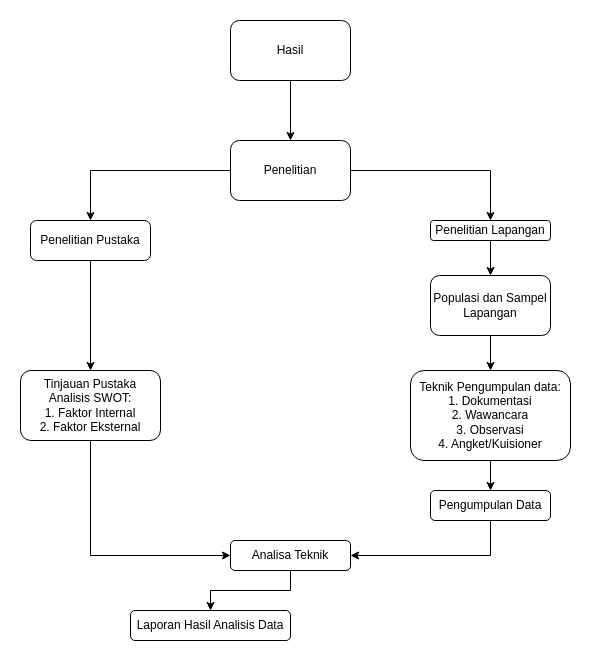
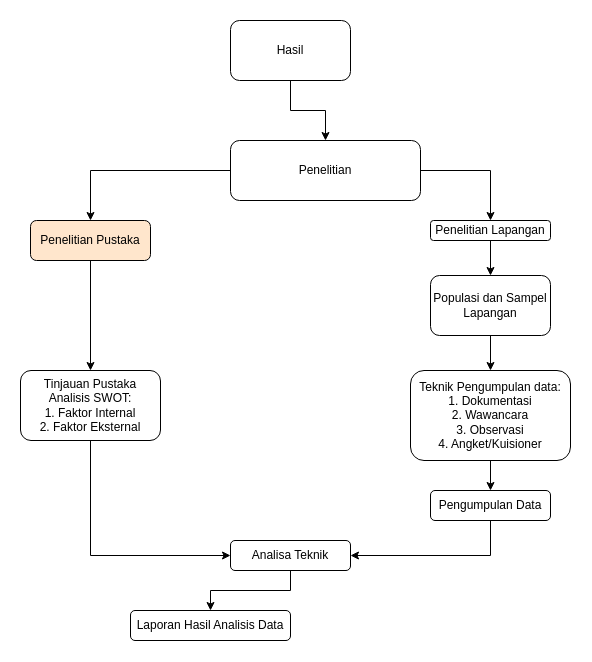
(291, 171) -> (326, 171)
(91, 241) -> (91, 241)
